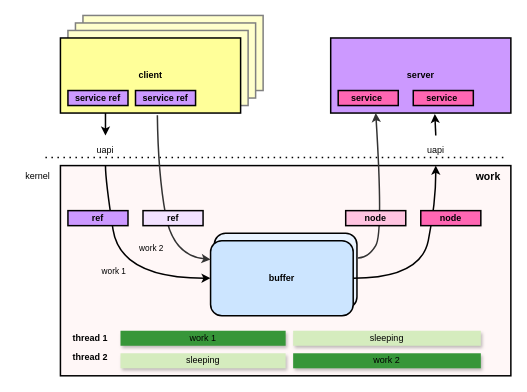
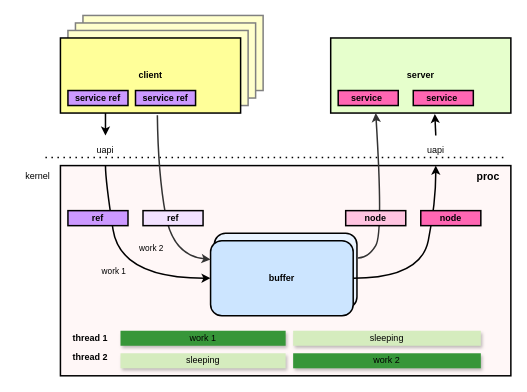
(420, 75) -> (420, 75)
(488, 177) -> (488, 177)
